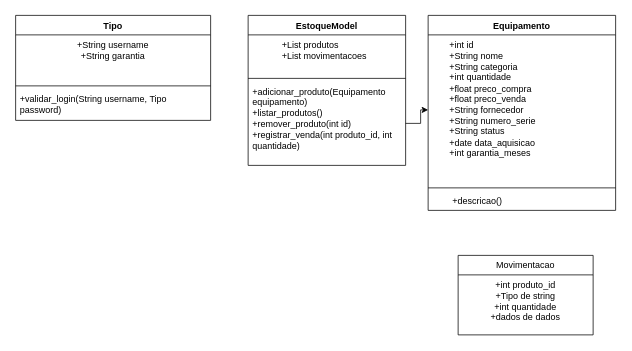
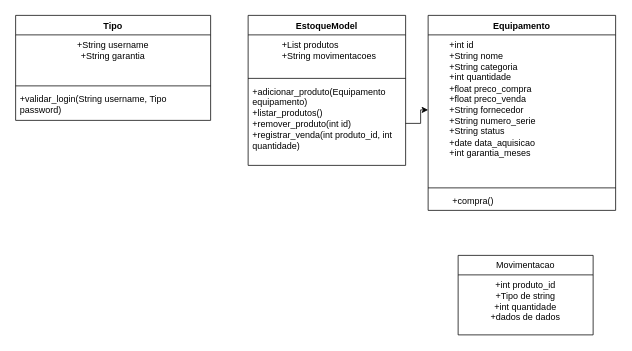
(294, 51) -> (299, 51)
(461, 202) -> (455, 202)
